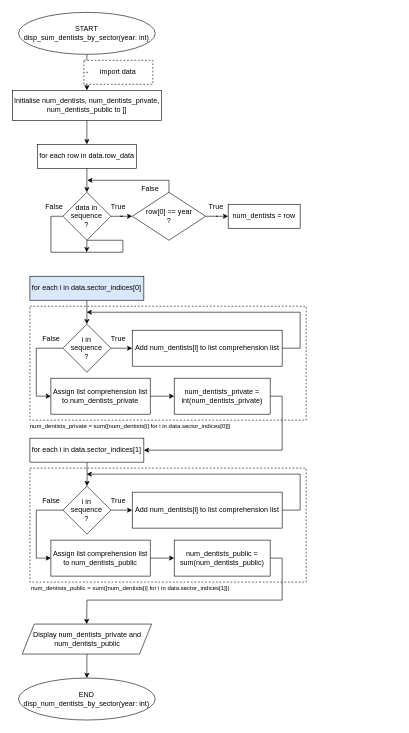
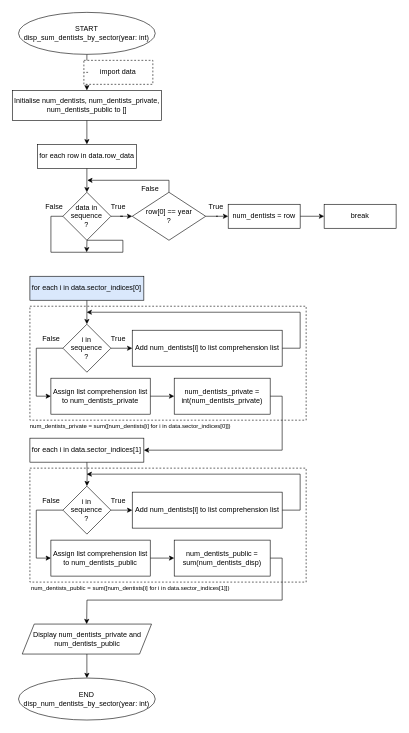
none -> (318, 216)
none -> (360, 216)
(222, 558) -> (222, 558)
